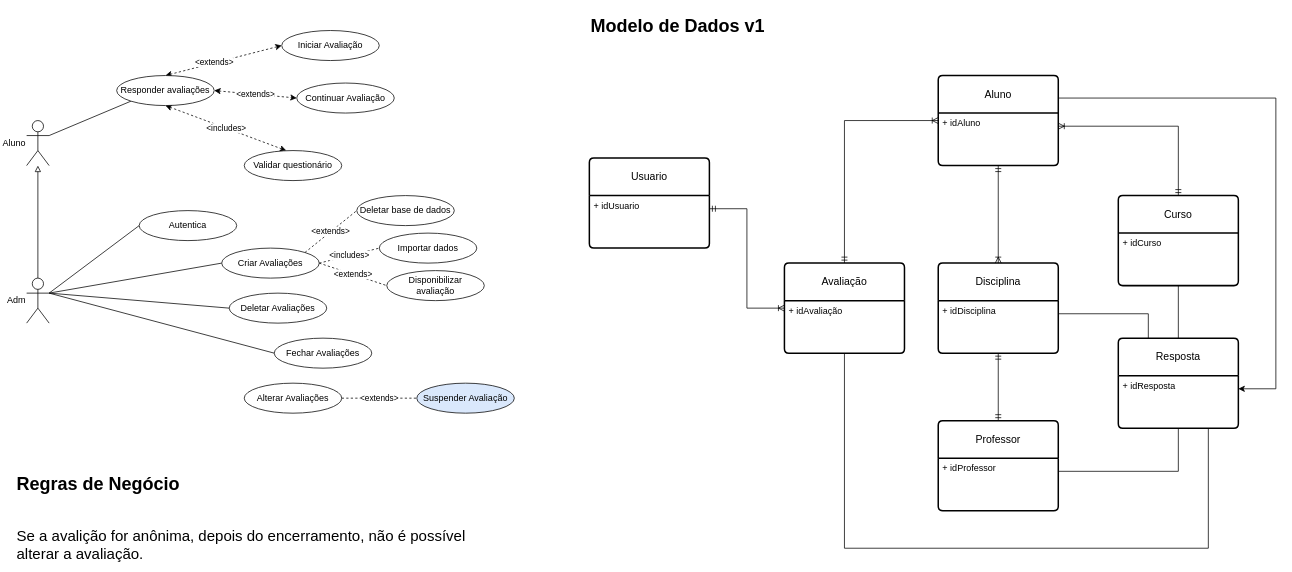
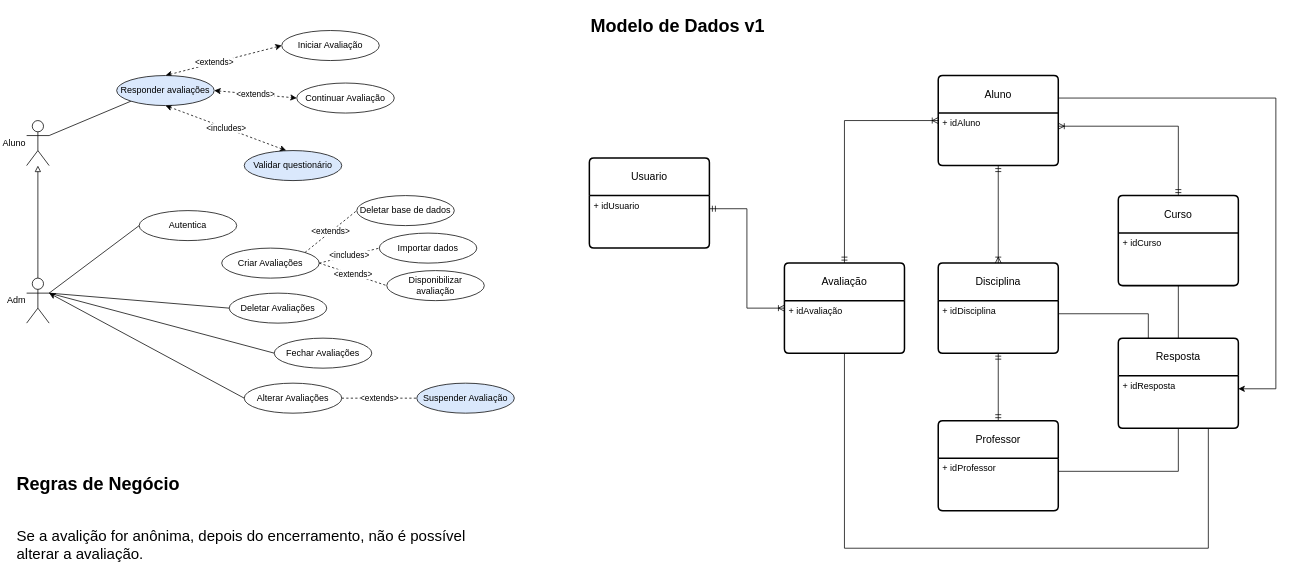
(165, 90) -> (165, 90)
(293, 165) -> (293, 165)
(139, 277) -> none
none -> (149, 347)
